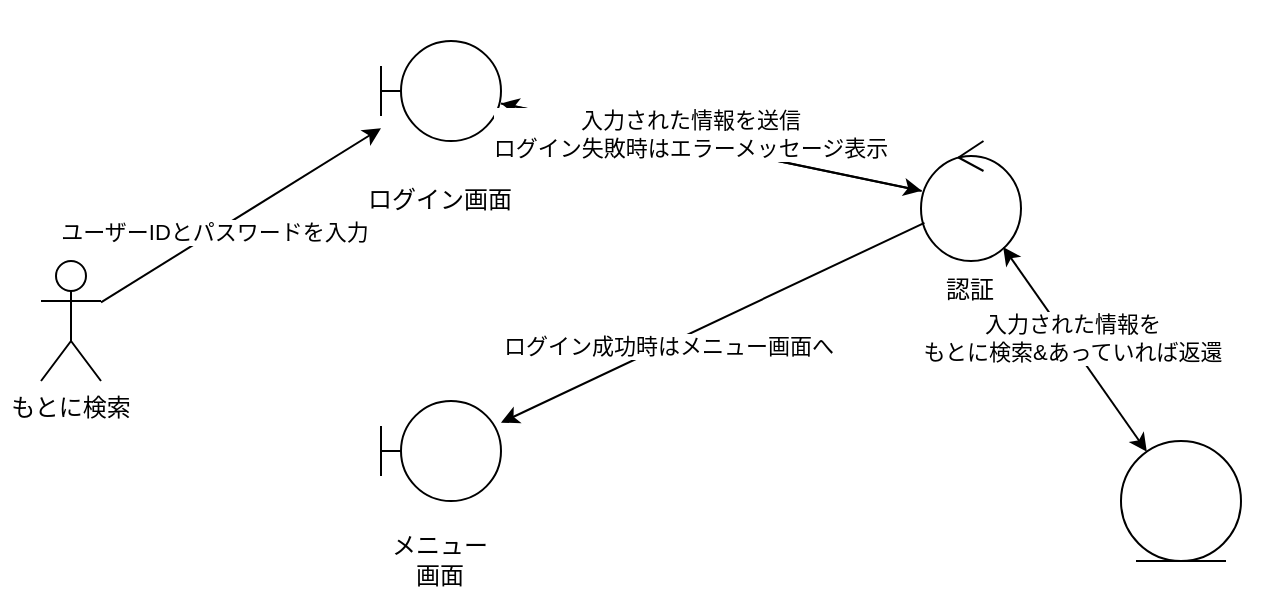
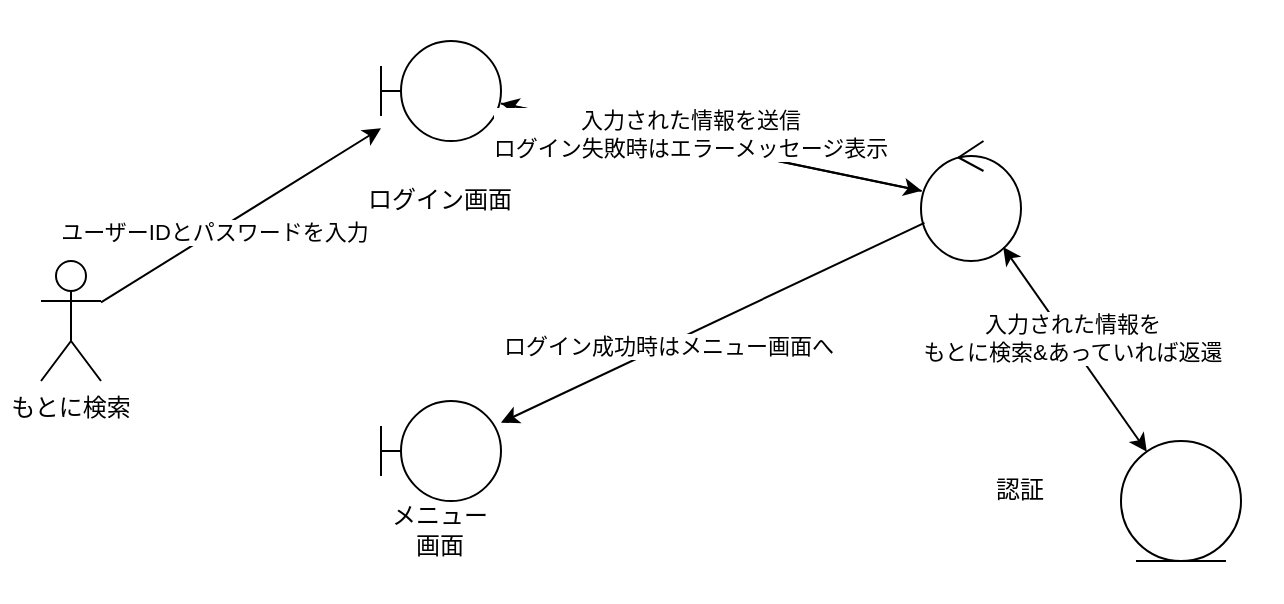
(971, 291) -> (1021, 491)
(441, 561) -> (441, 531)
